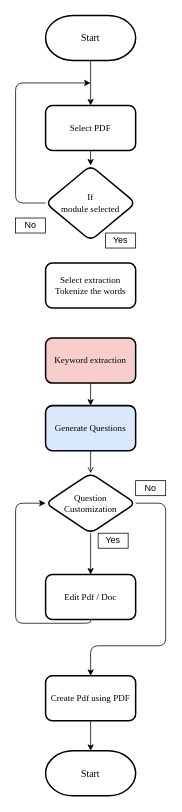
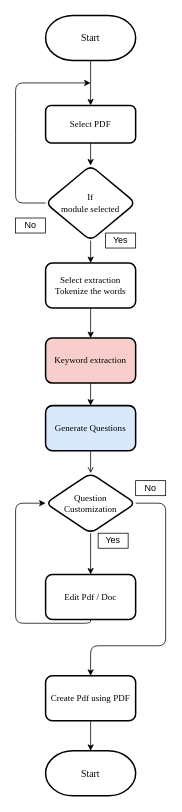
(90, 128) -> (90, 124)
none -> (90, 249)
none -> (90, 320)
